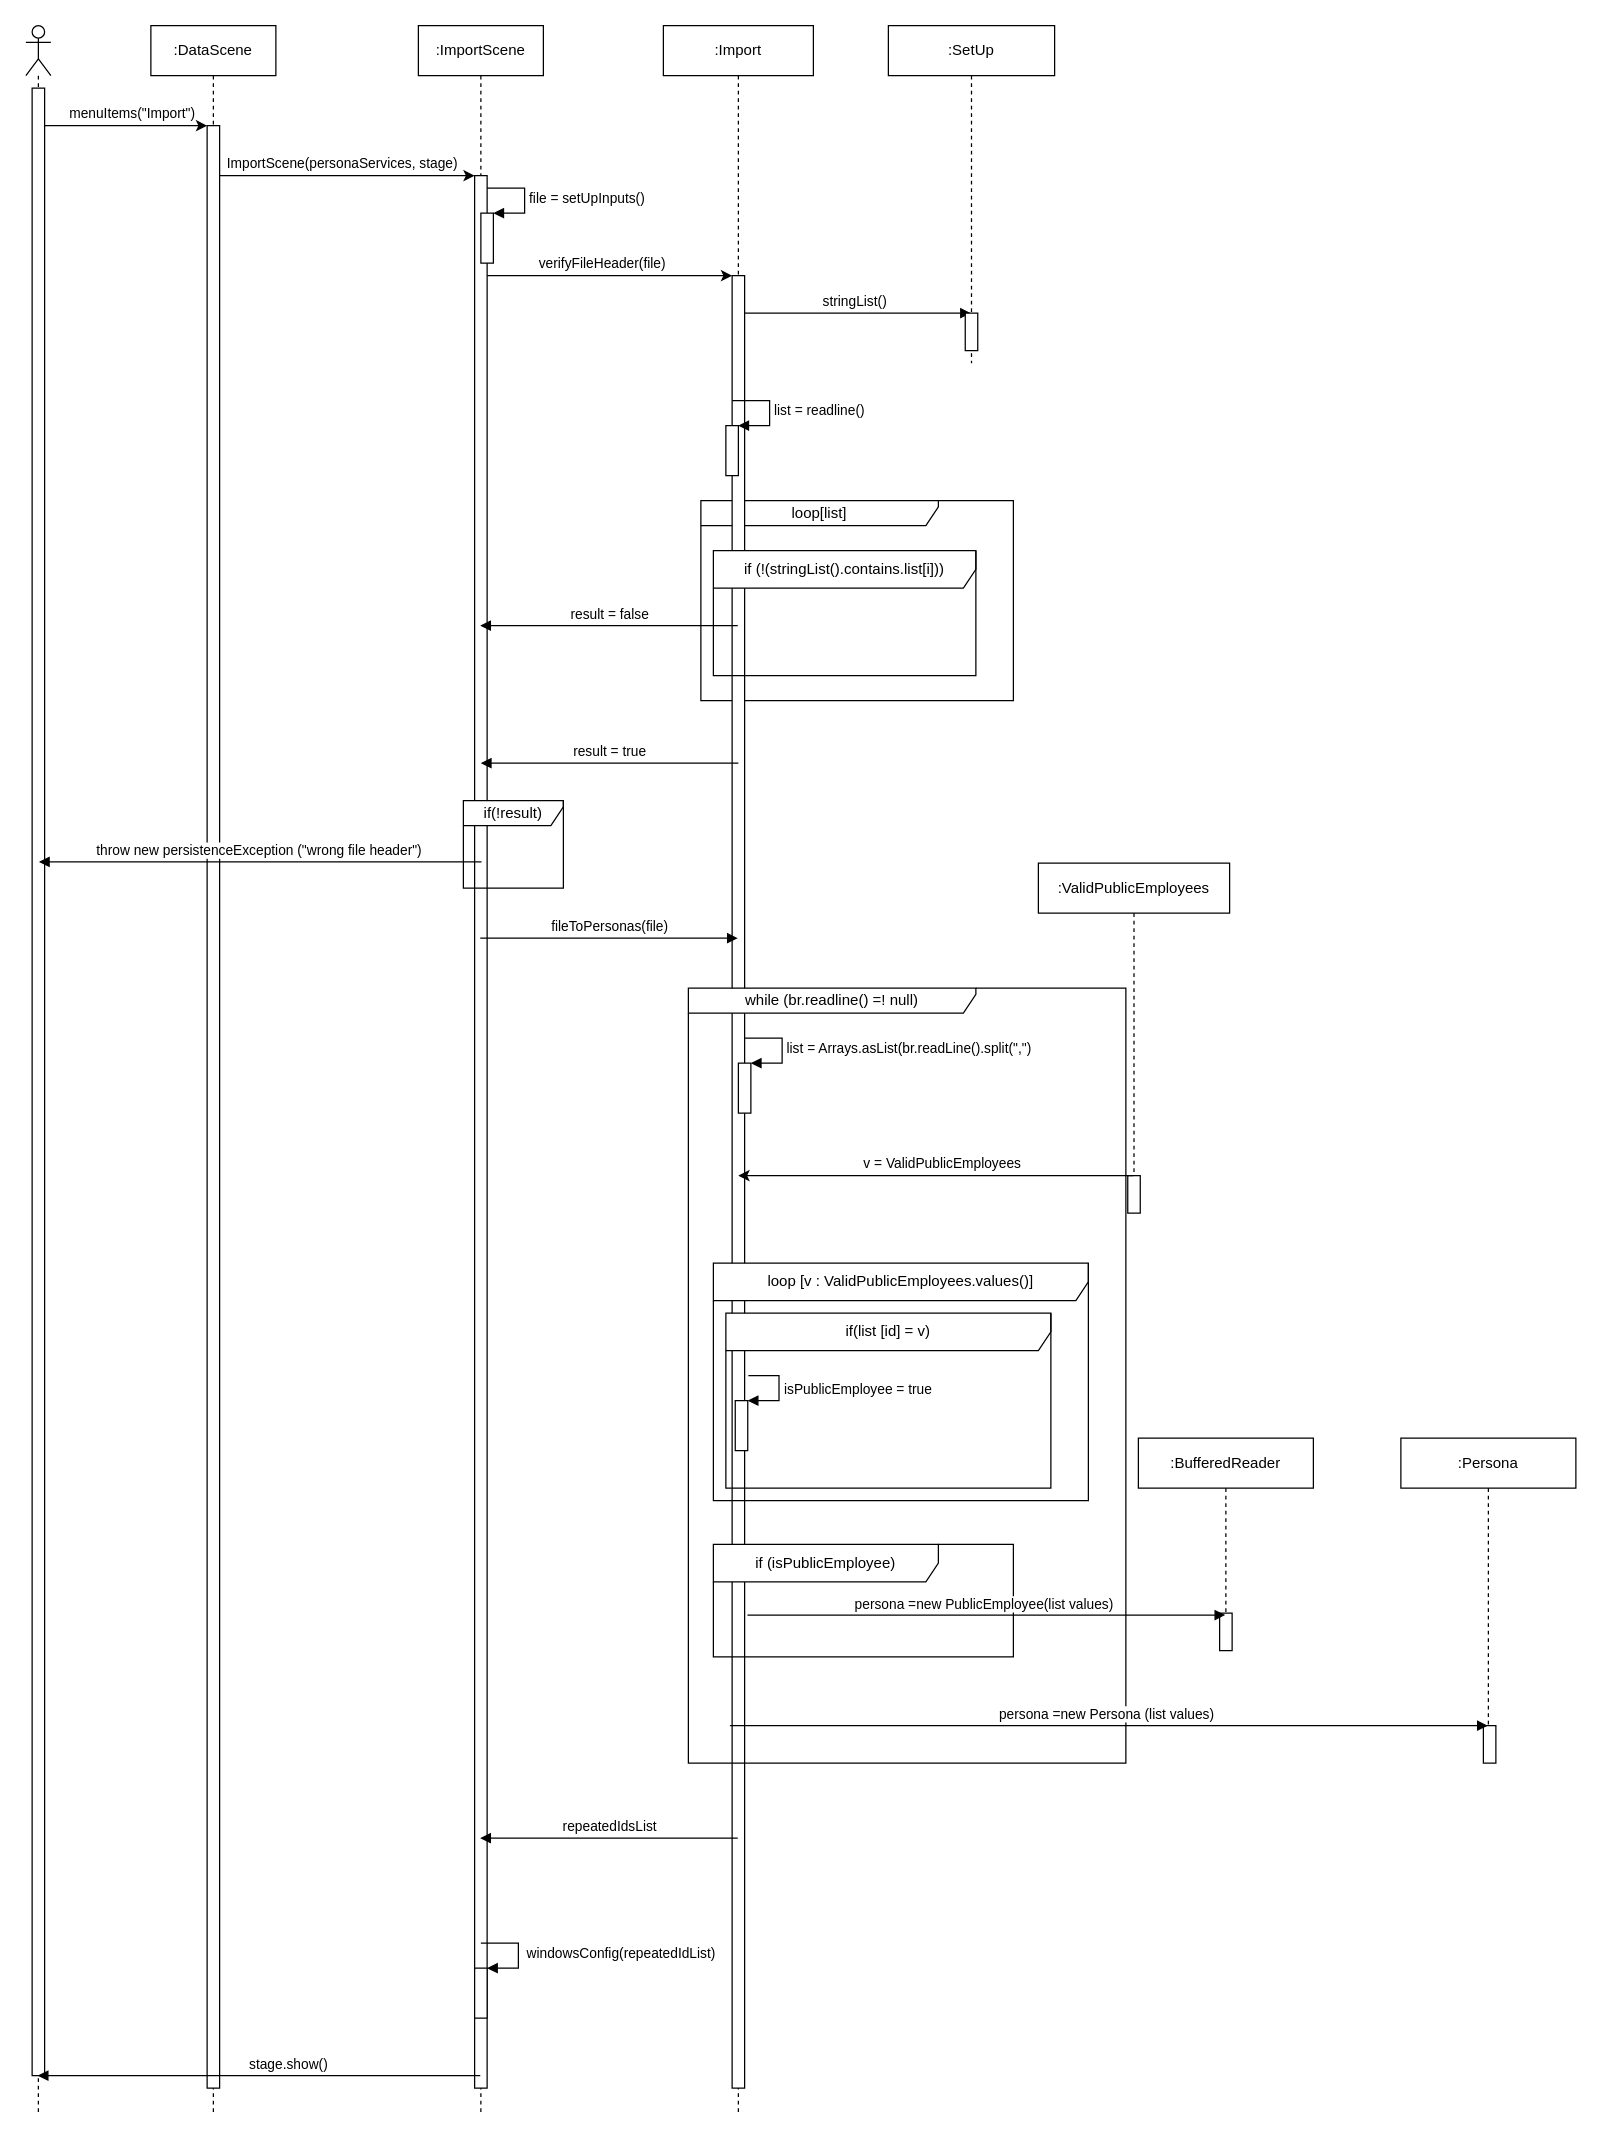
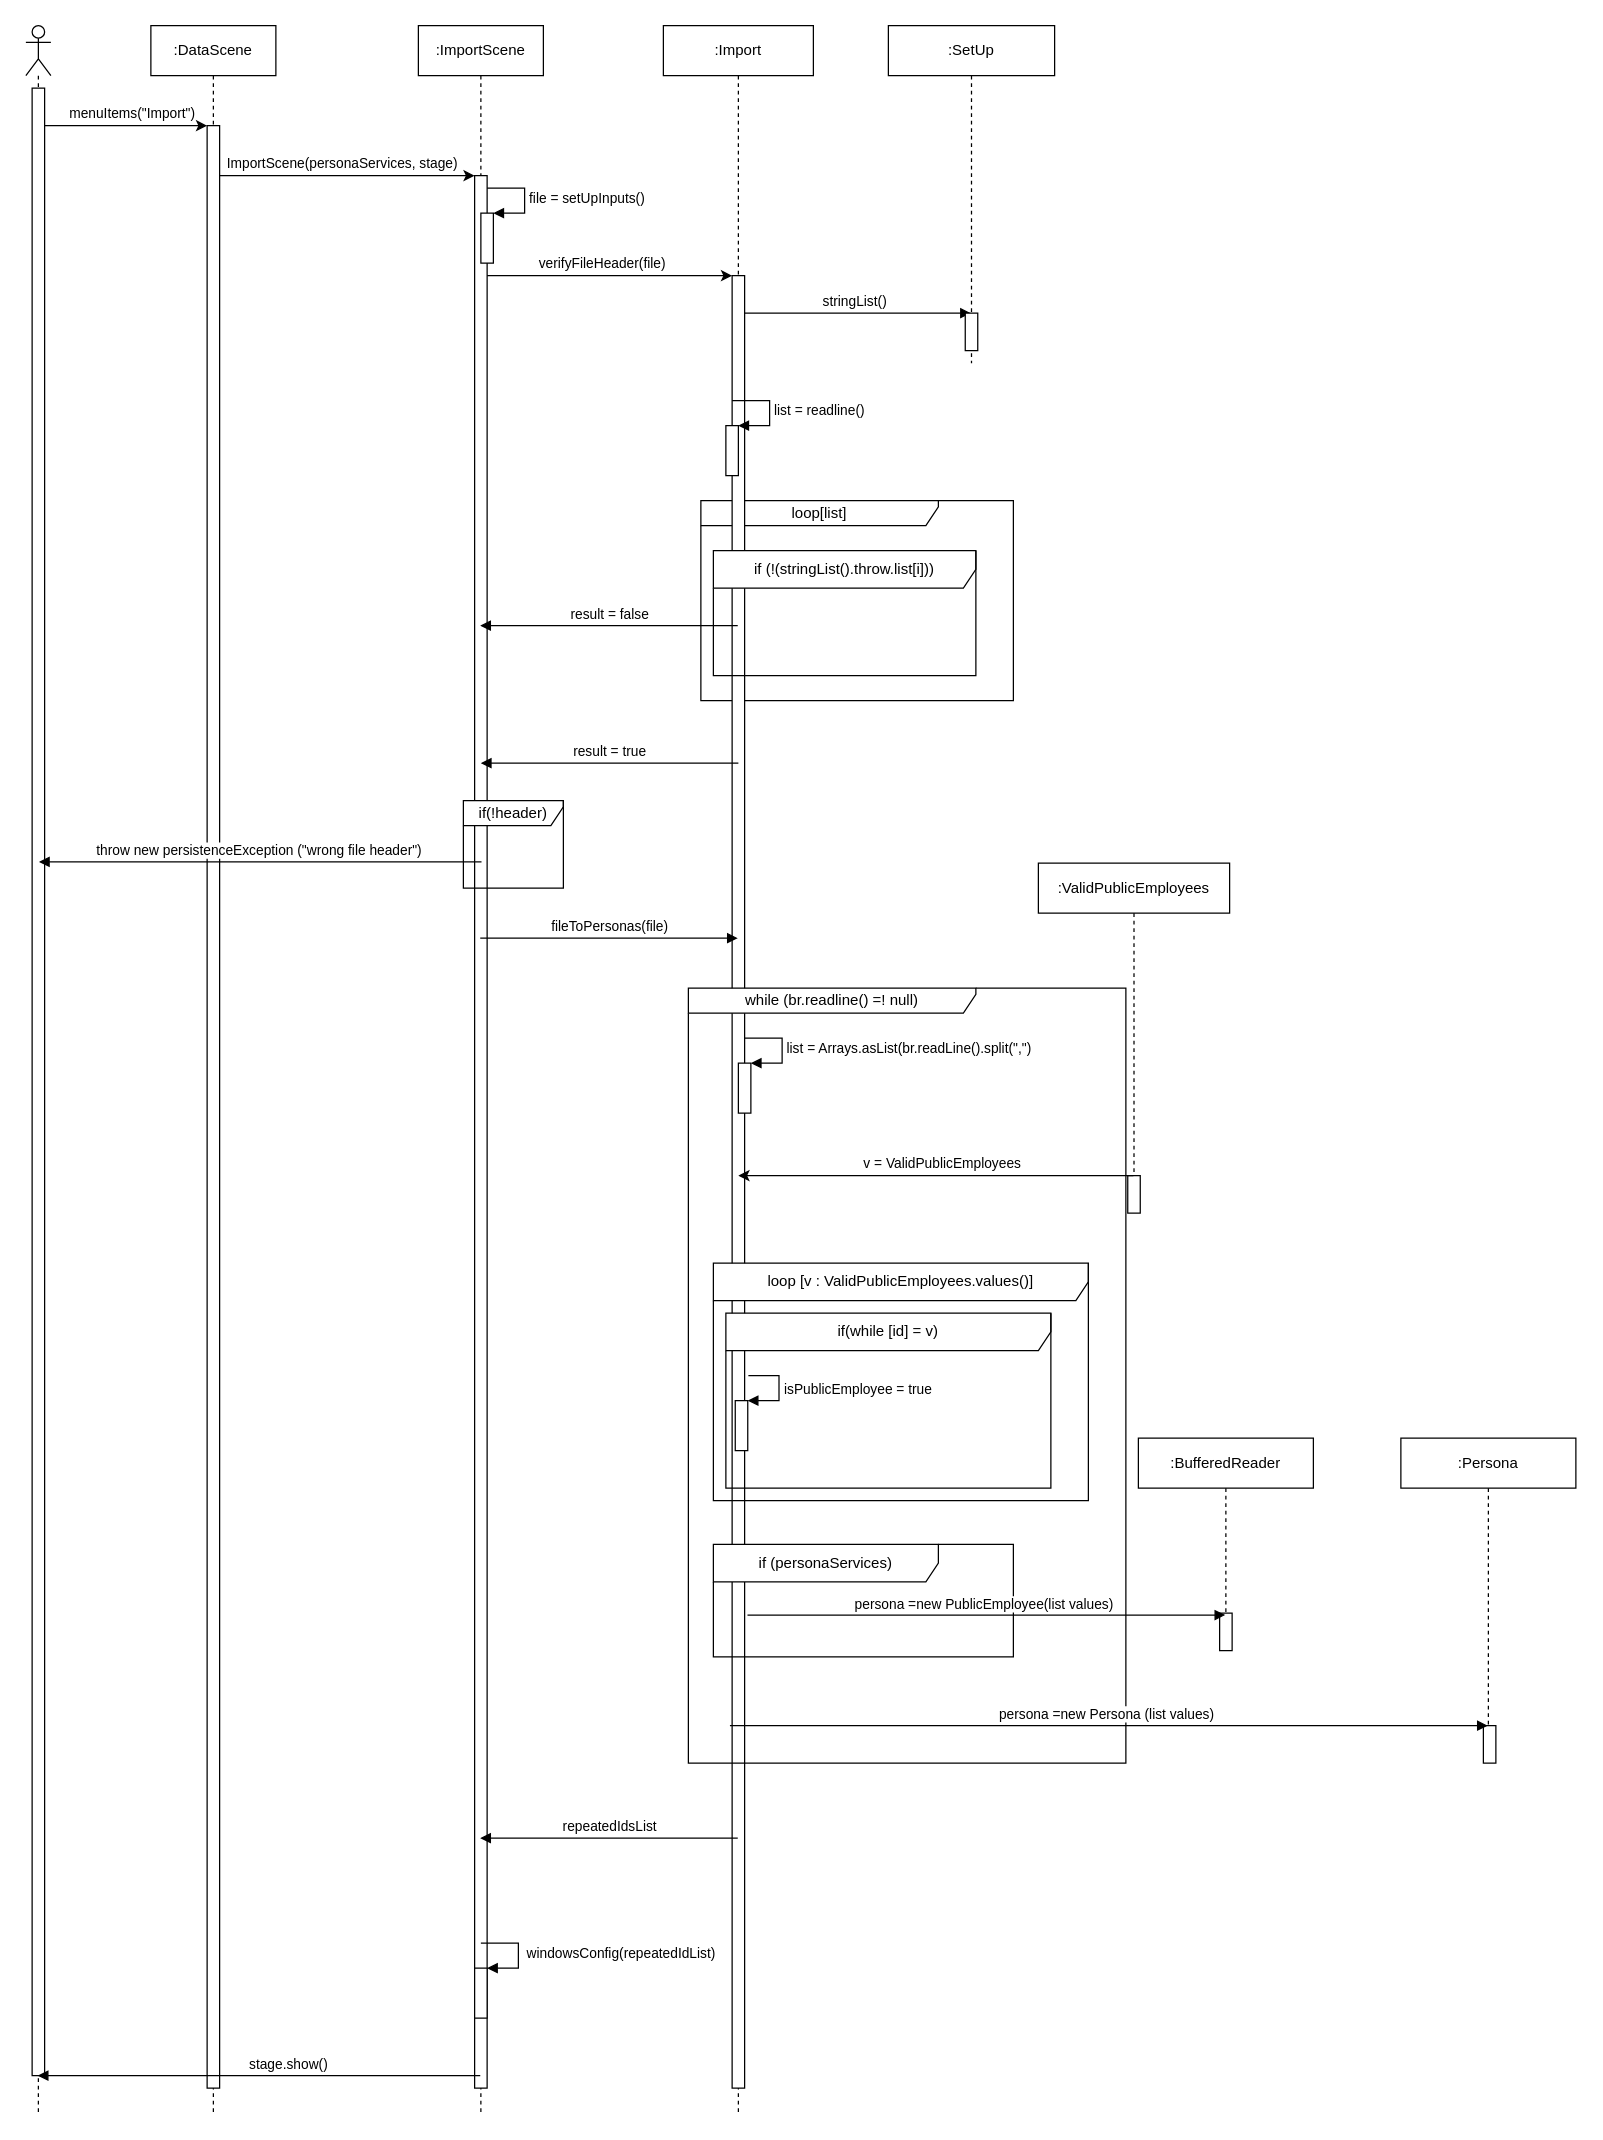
(844, 569) -> (844, 569)
(513, 813) -> (513, 813)
(888, 1332) -> (888, 1332)
(826, 1563) -> (826, 1563)
